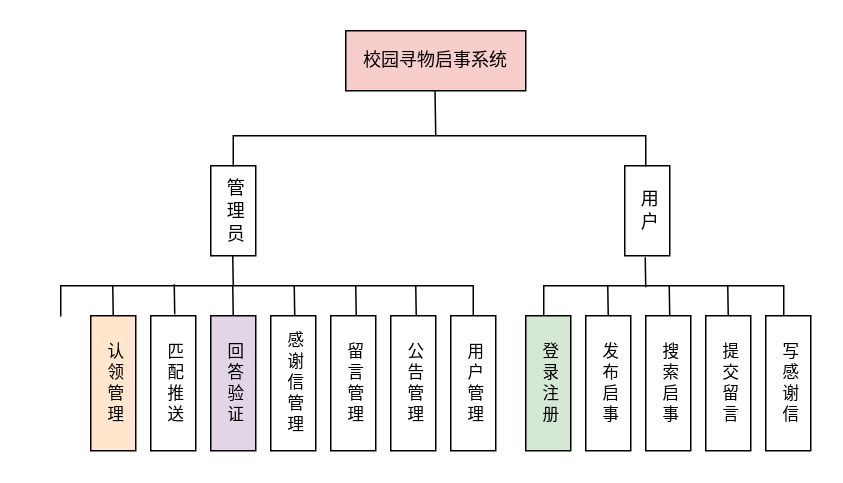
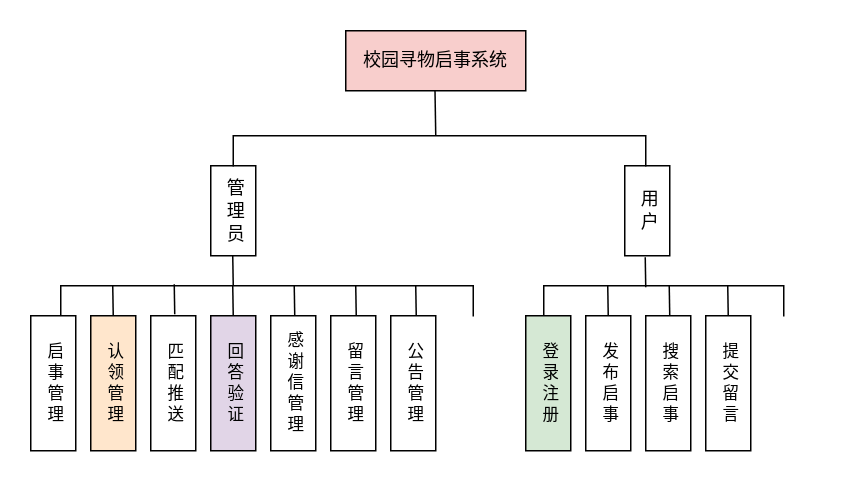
none -> (53, 383)
(473, 383) -> none
(788, 383) -> none
